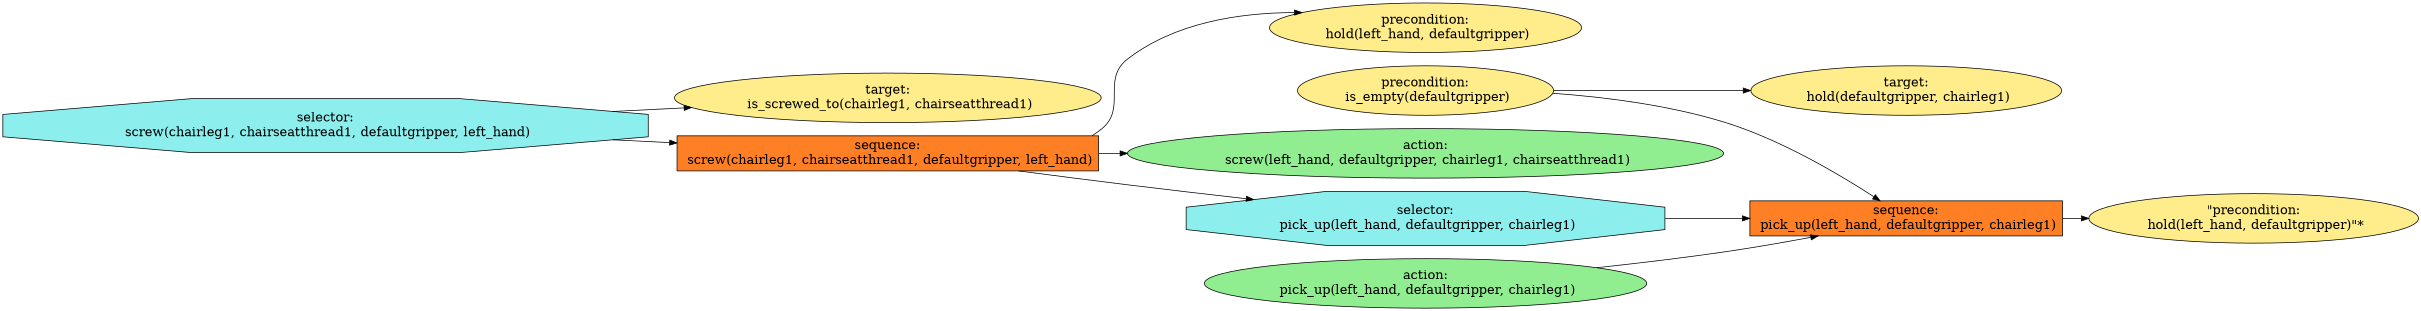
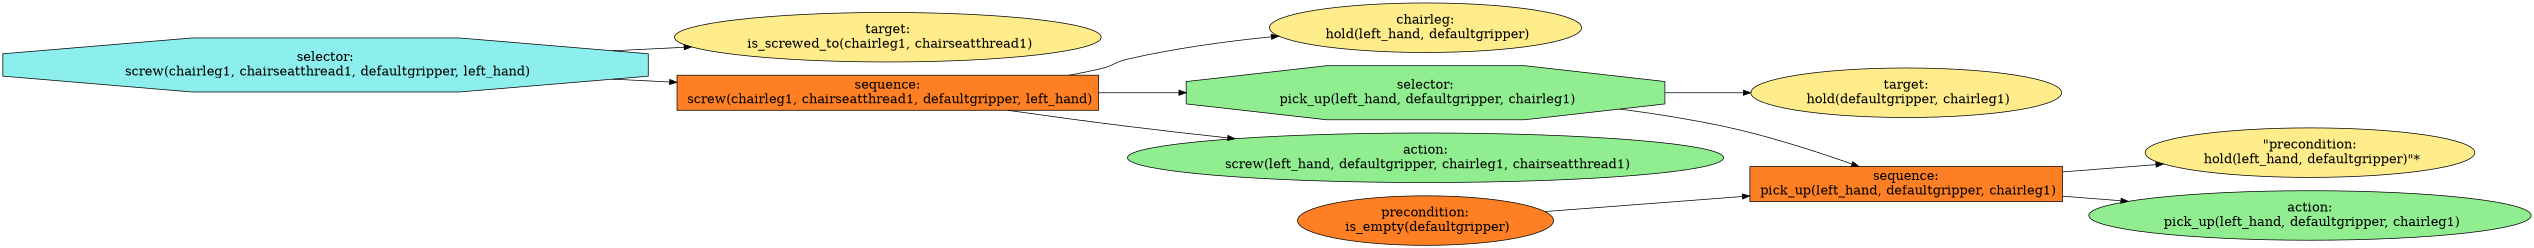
(1426, 28) -> (1426, 28)
(1426, 91) -> (1426, 221)
(1648, 91) -> (1704, 93)
(1426, 218) -> (1426, 93)
(1704, 255) -> (2092, 198)
